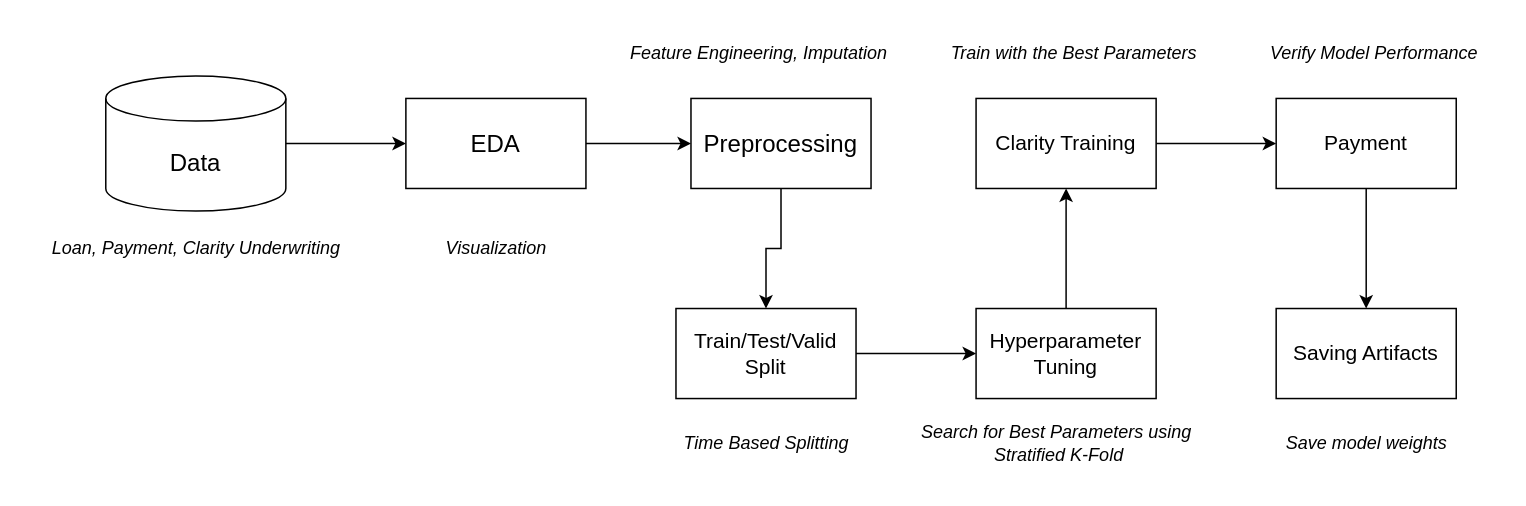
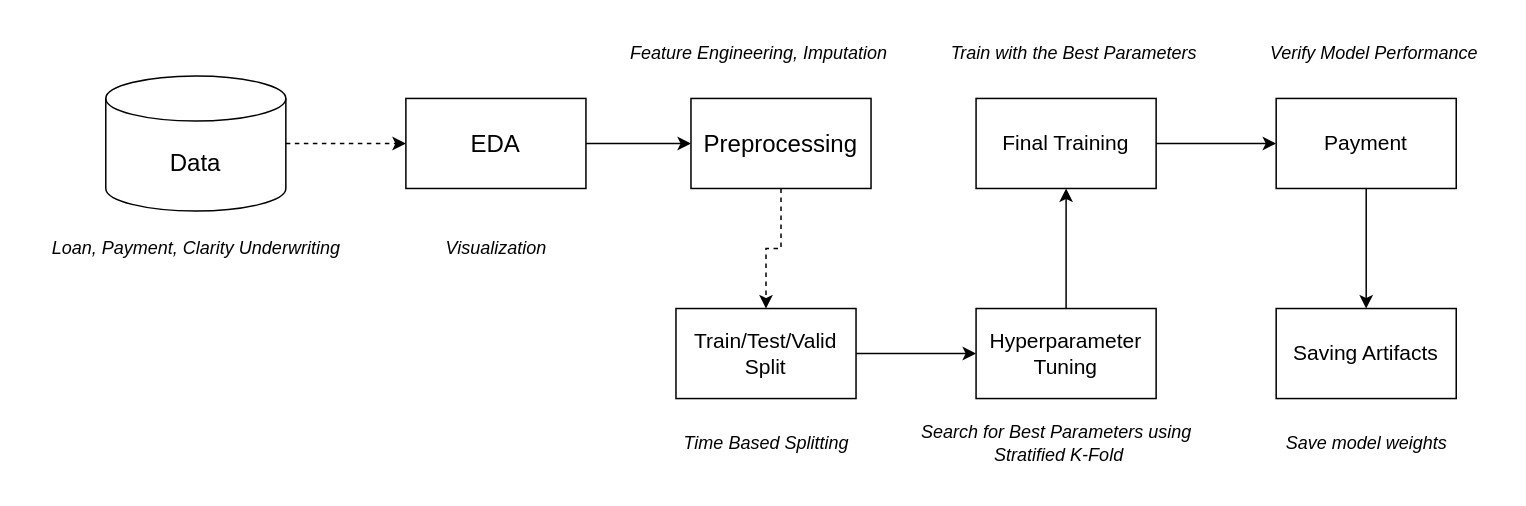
(341, 143) -> (341, 143)
(1066, 143) -> (1066, 143)
(777, 248) -> (777, 248)
